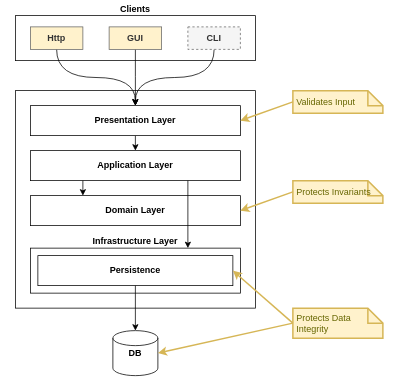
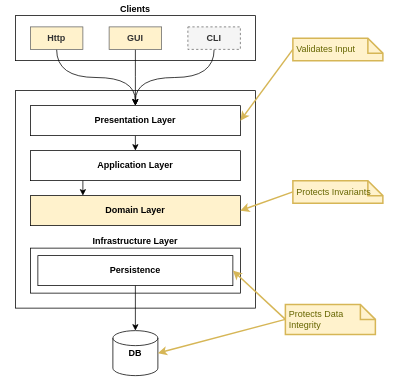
(338, 102) -> (338, 49)
(135, 210) -> (135, 210)
(188, 241) -> none
(338, 323) -> (330, 319)
